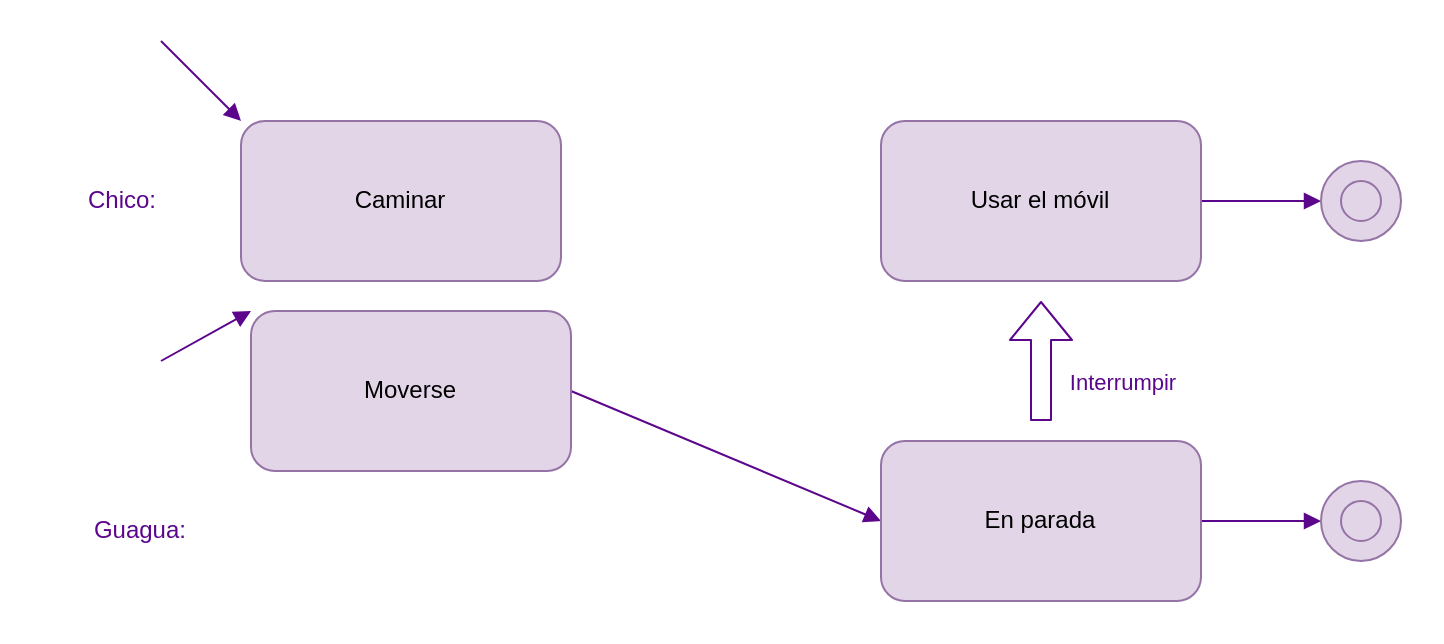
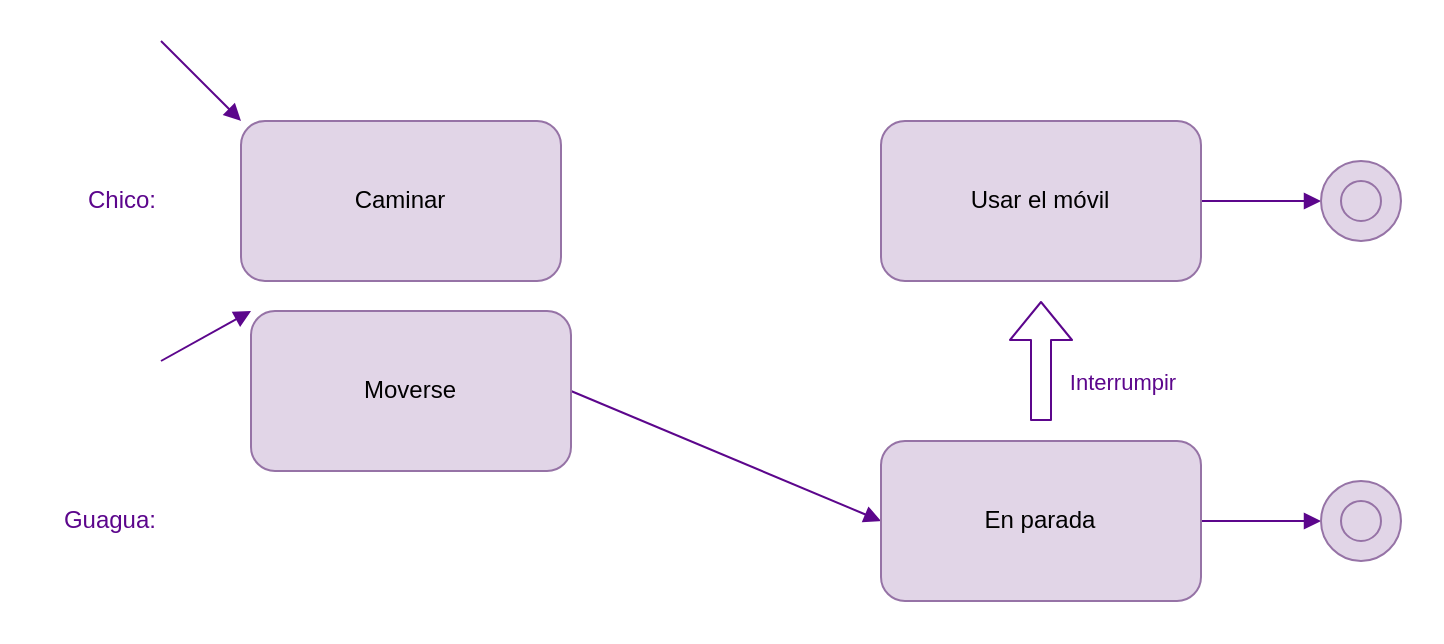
(131, 531) -> (101, 521)
